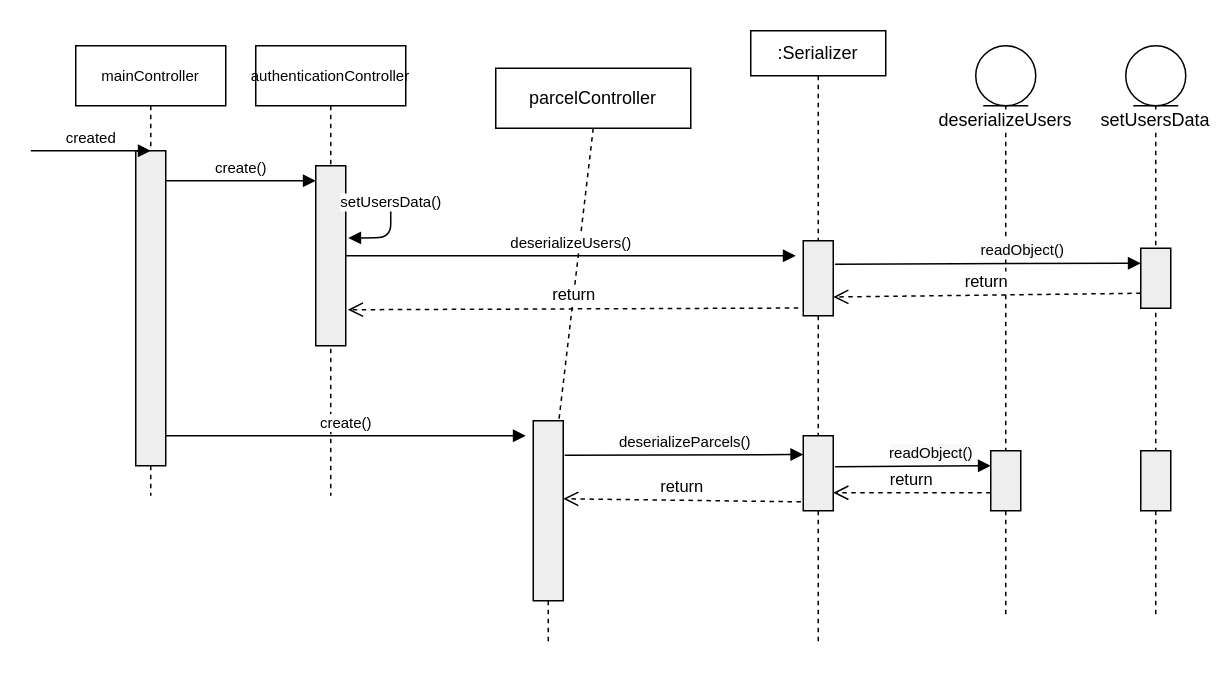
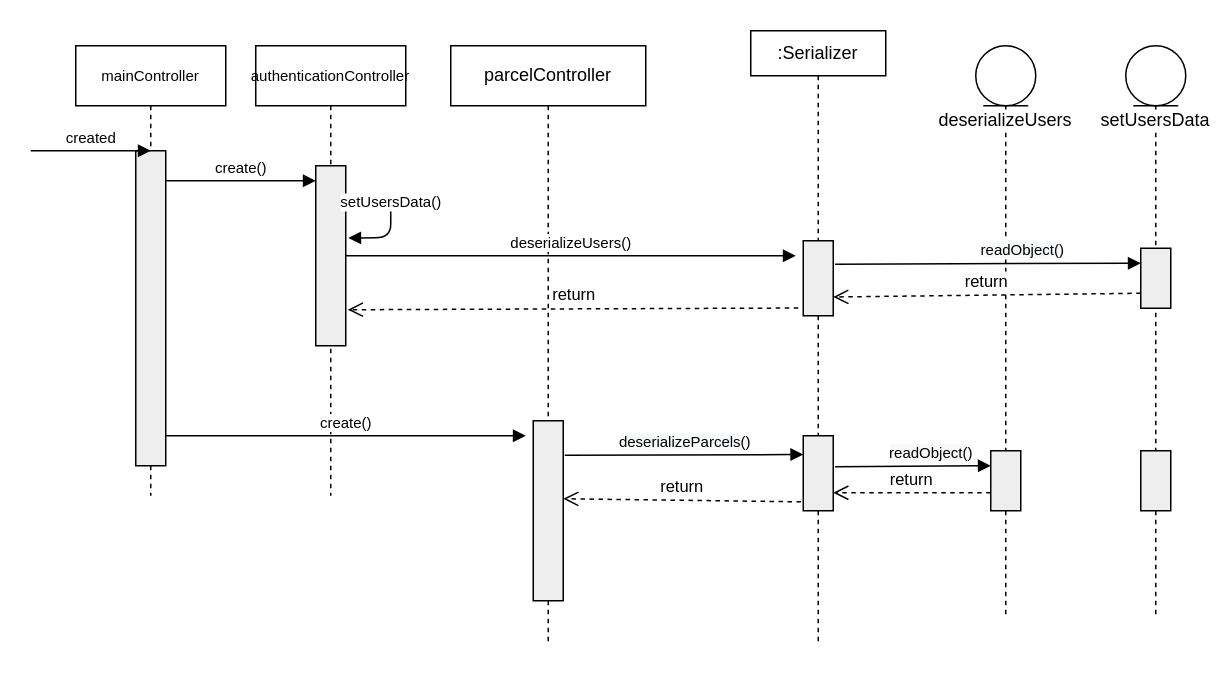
(593, 98) -> (548, 76)
